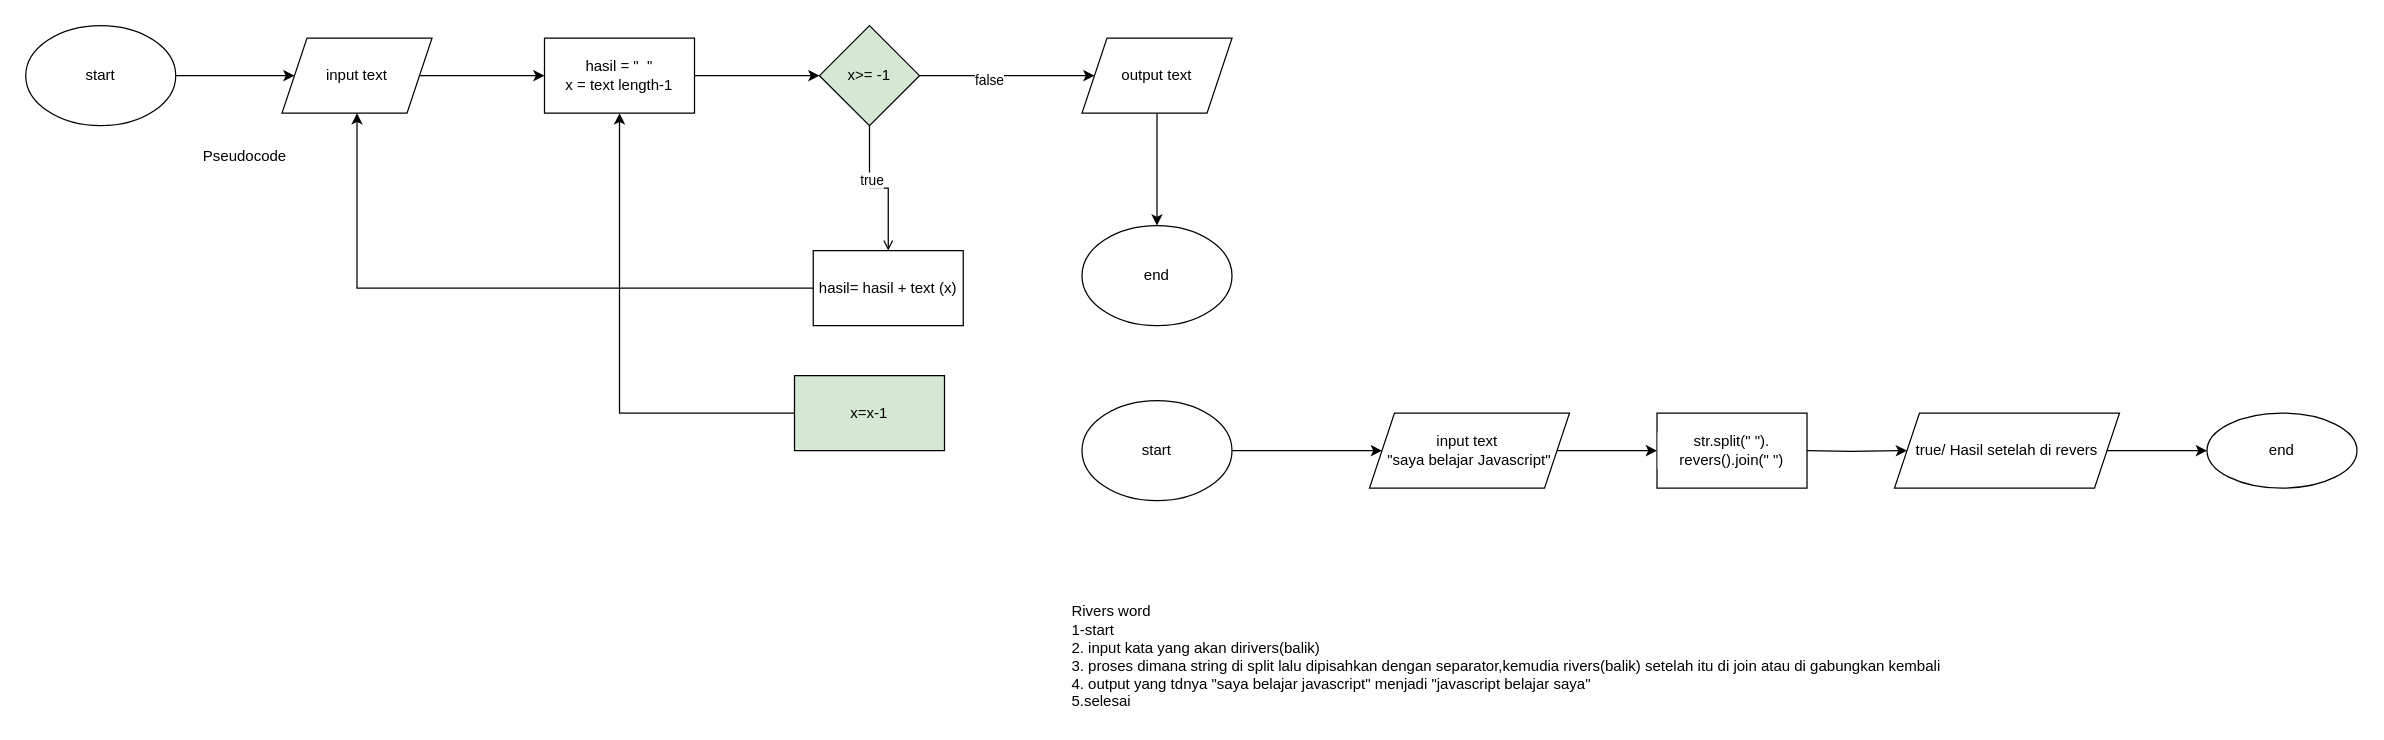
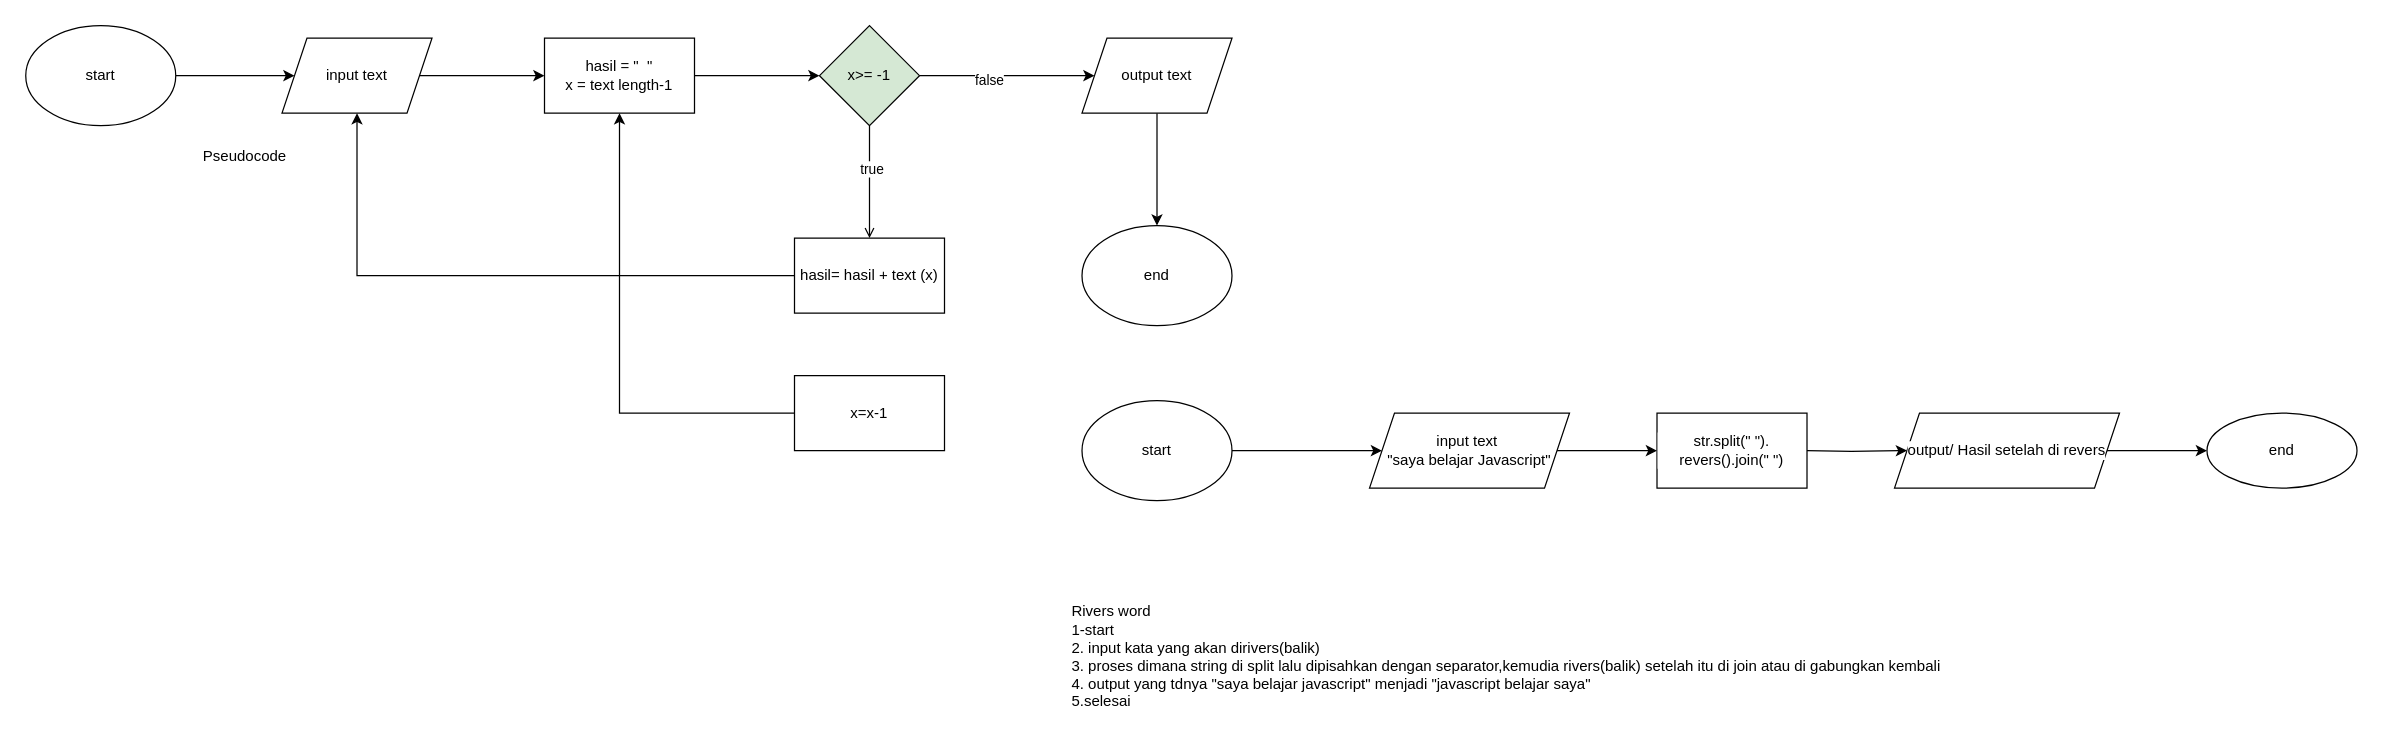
(888, 288) -> (869, 276)
(869, 413) -> (869, 413)
(2007, 451) -> (2007, 451)
